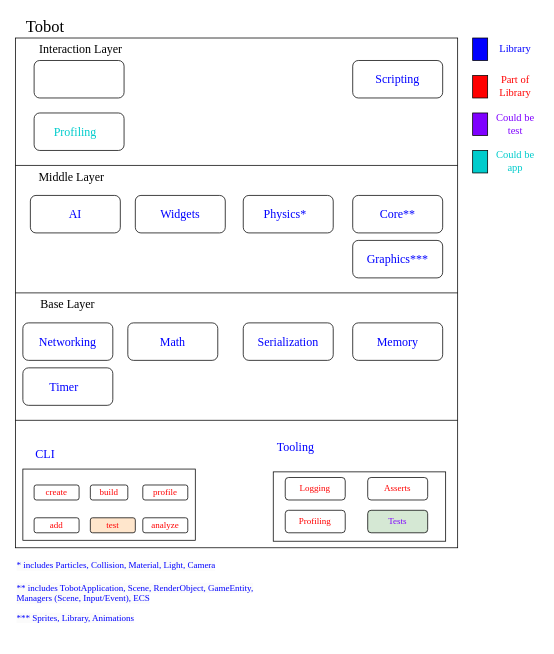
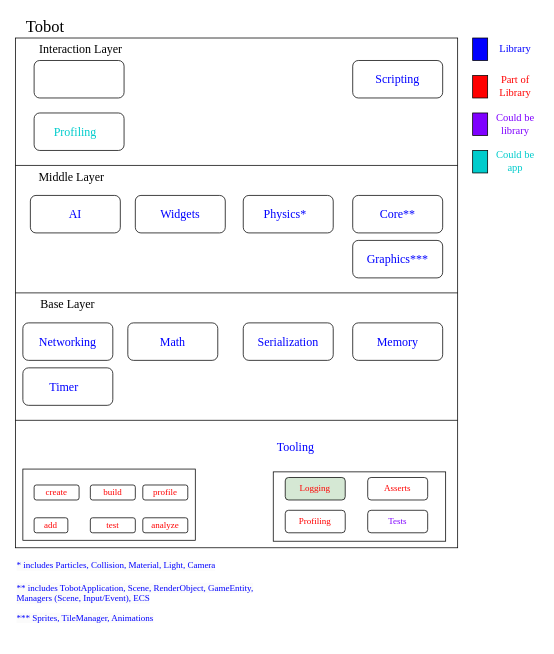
(516, 124) -> (516, 124)
(45, 454) -> none
(315, 489) -> (315, 489)
(109, 493) -> (113, 493)
(398, 522) -> (398, 522)
(57, 525) -> (51, 525)
(113, 525) -> (113, 525)
(87, 619) -> (96, 619)
